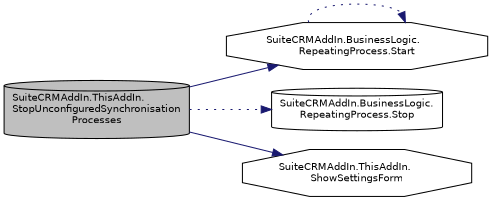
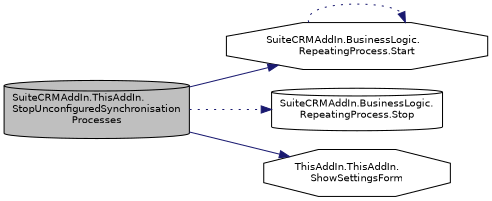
(357, 173) -> (357, 173)
